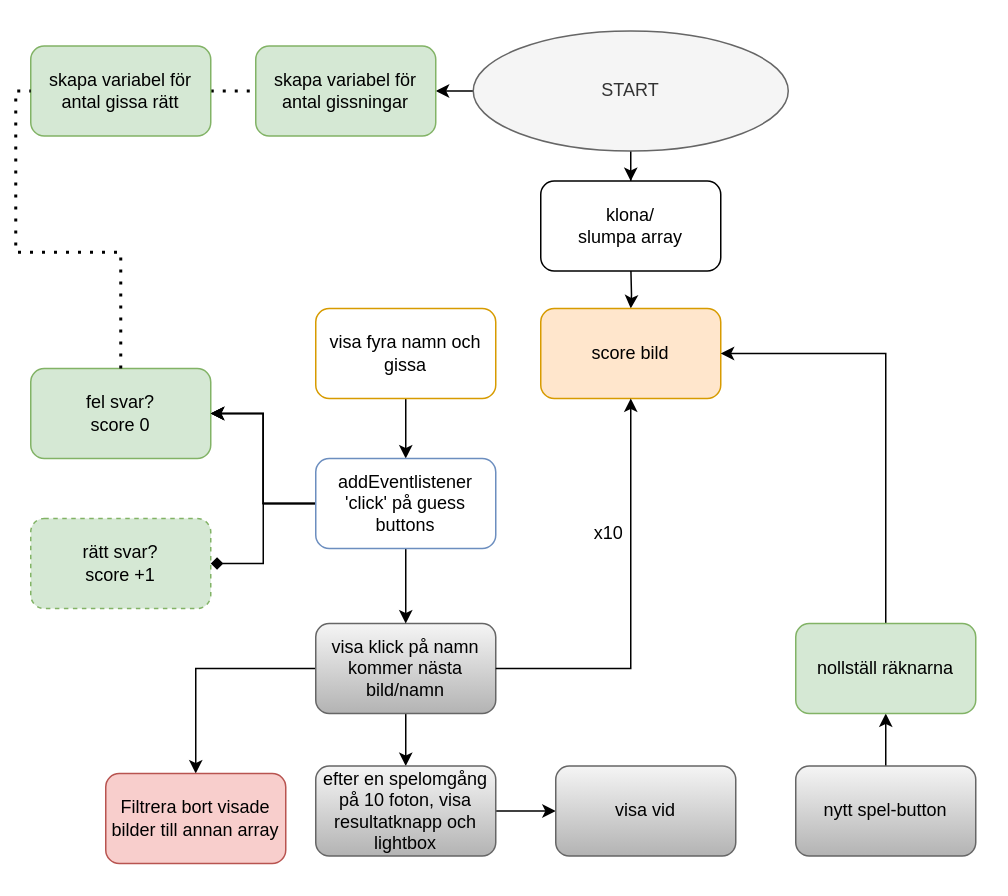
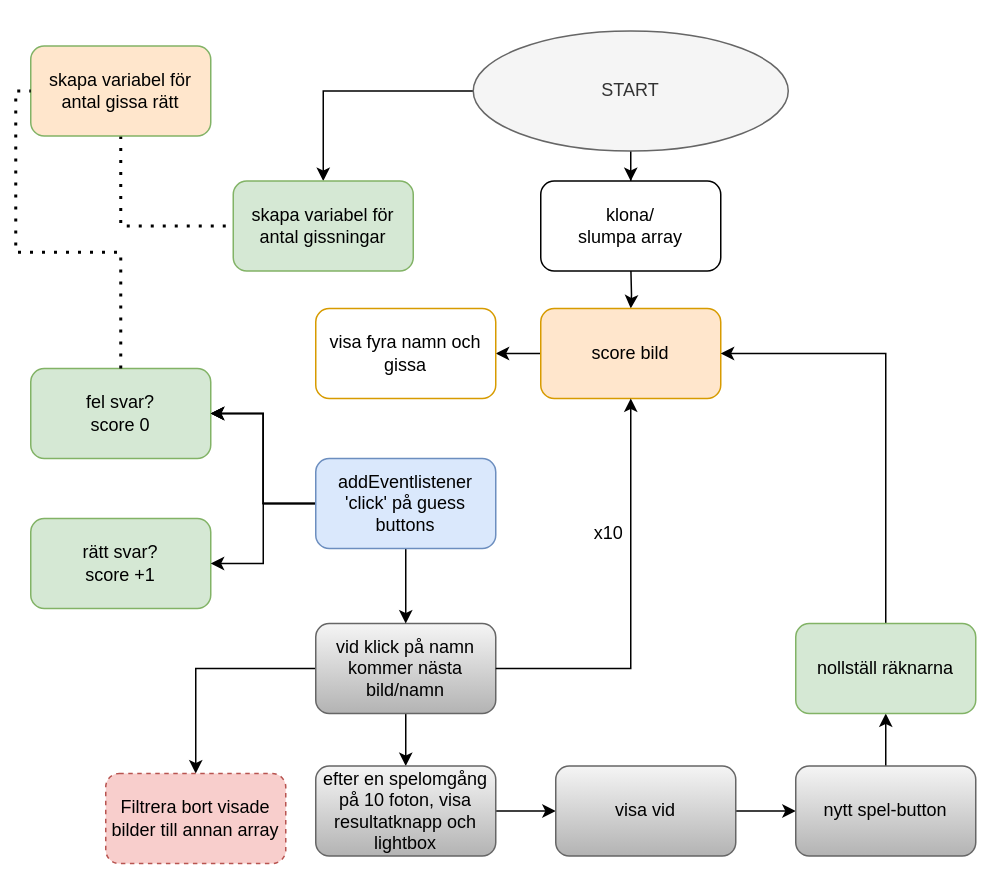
(121, 91) -> (121, 91)
(346, 91) -> (323, 226)
none -> (513, 353)
(406, 423) -> none
(406, 503) -> (406, 503)
(121, 563) -> (121, 563)
(223, 563) -> (222, 563)
(406, 668) -> (406, 668)
none -> (761, 811)
(196, 818) -> (196, 818)
